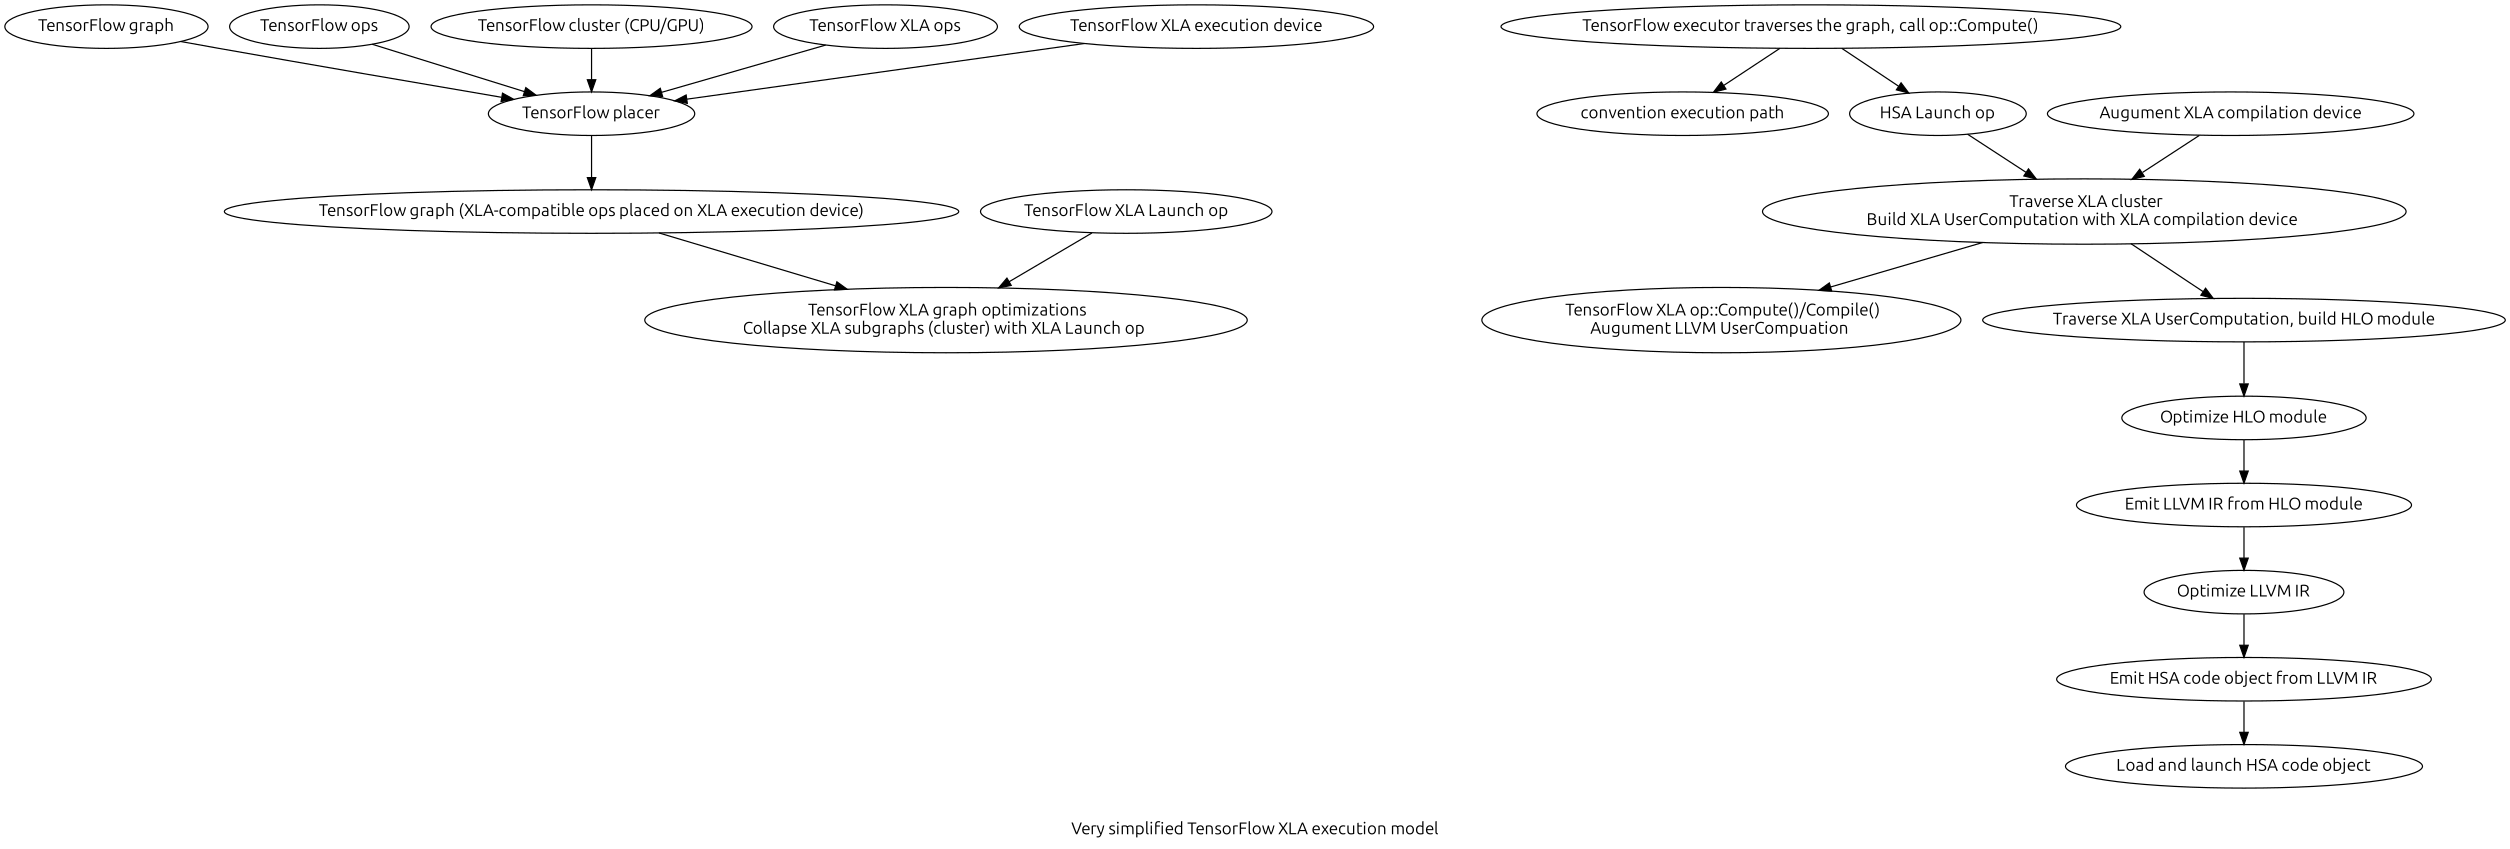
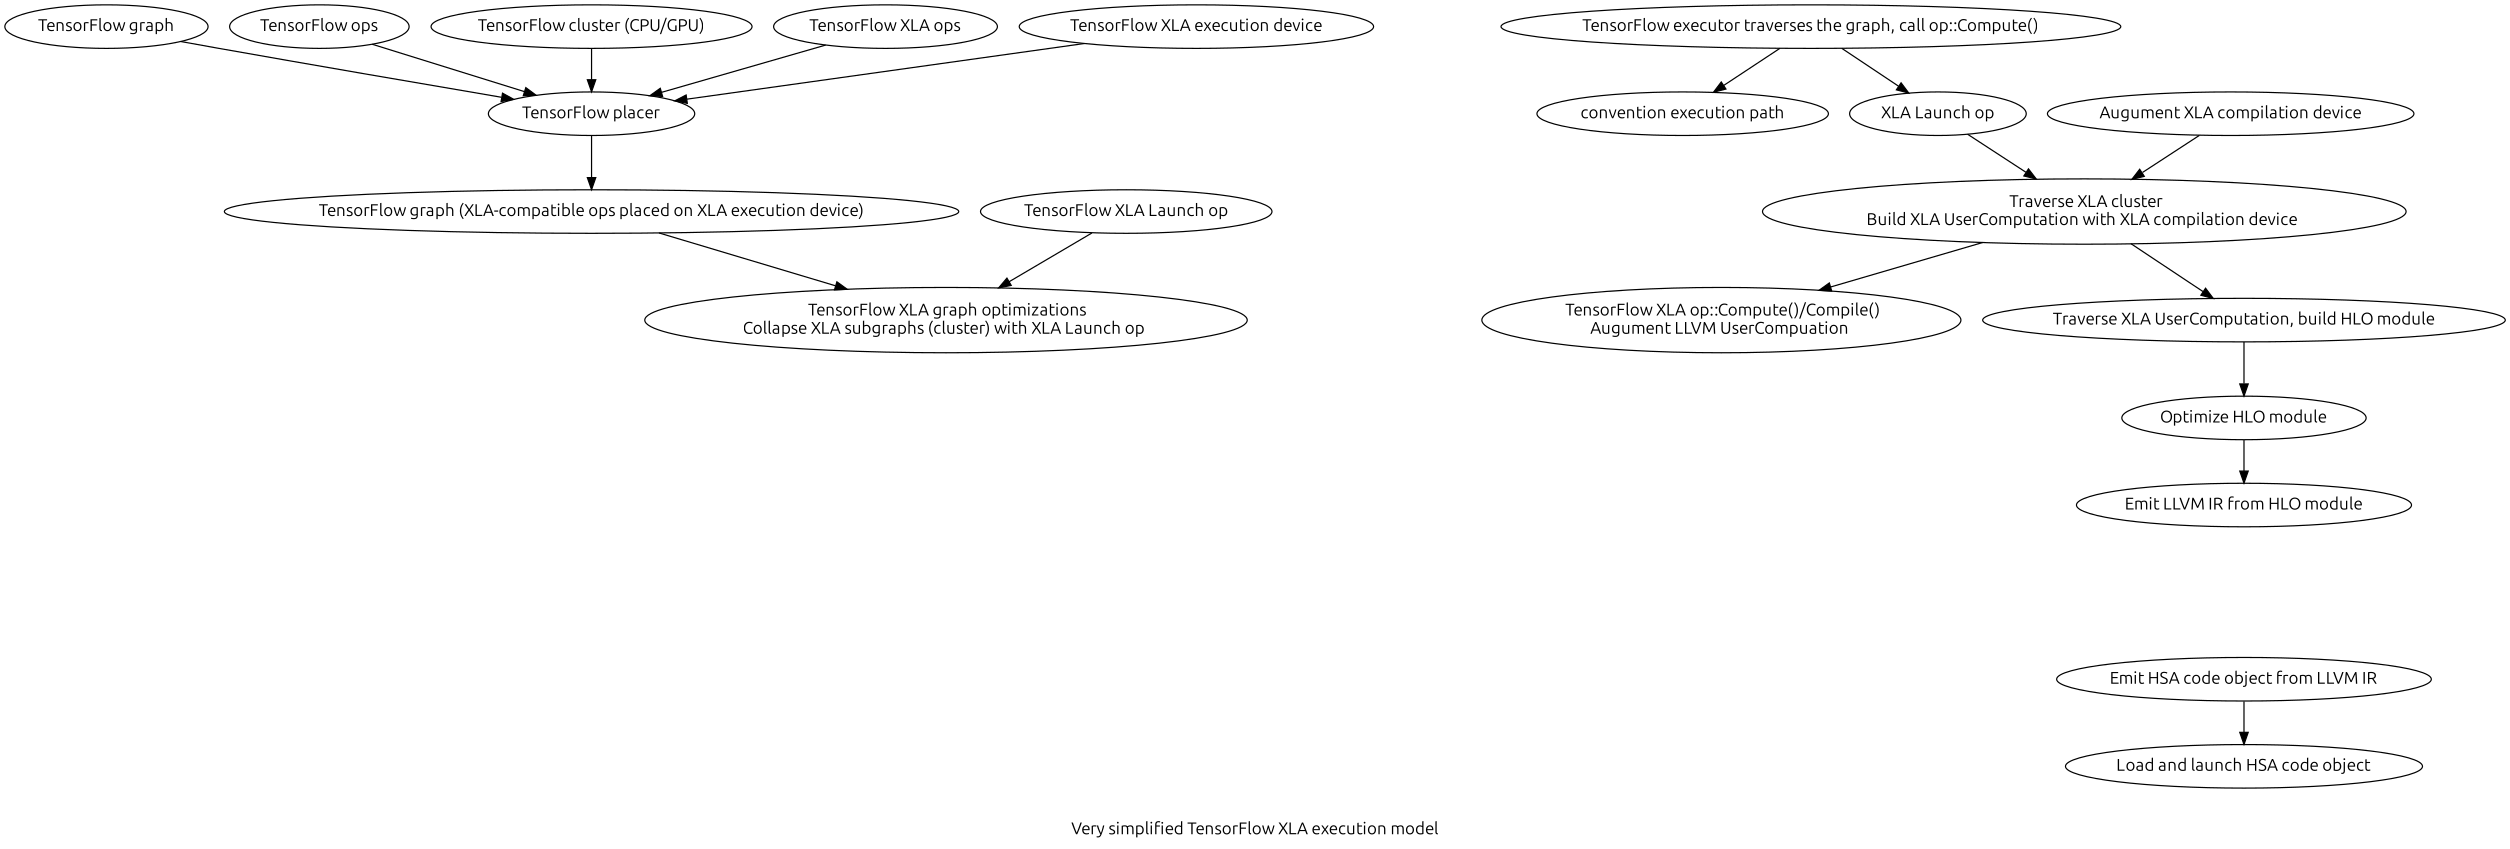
(1938, 114) -> (1938, 114)
(2244, 592) -> none
